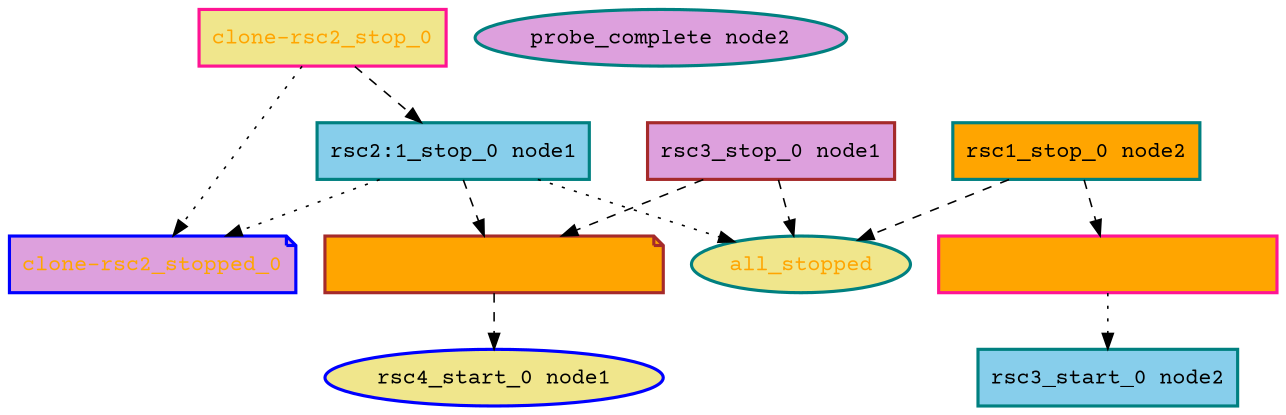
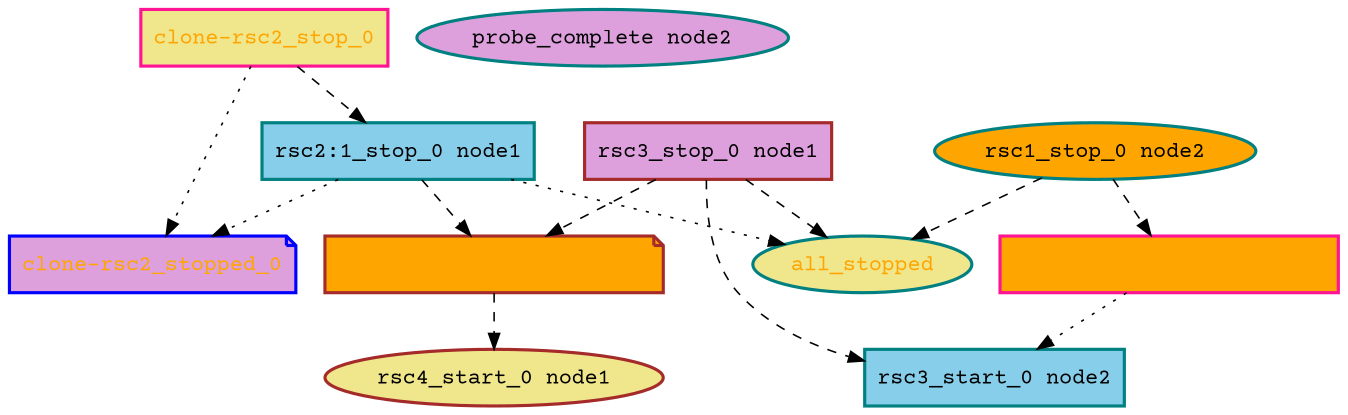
(1076, 151) -> (1095, 151)
none -> (741, 296)
(494, 378) -> (494, 378)
